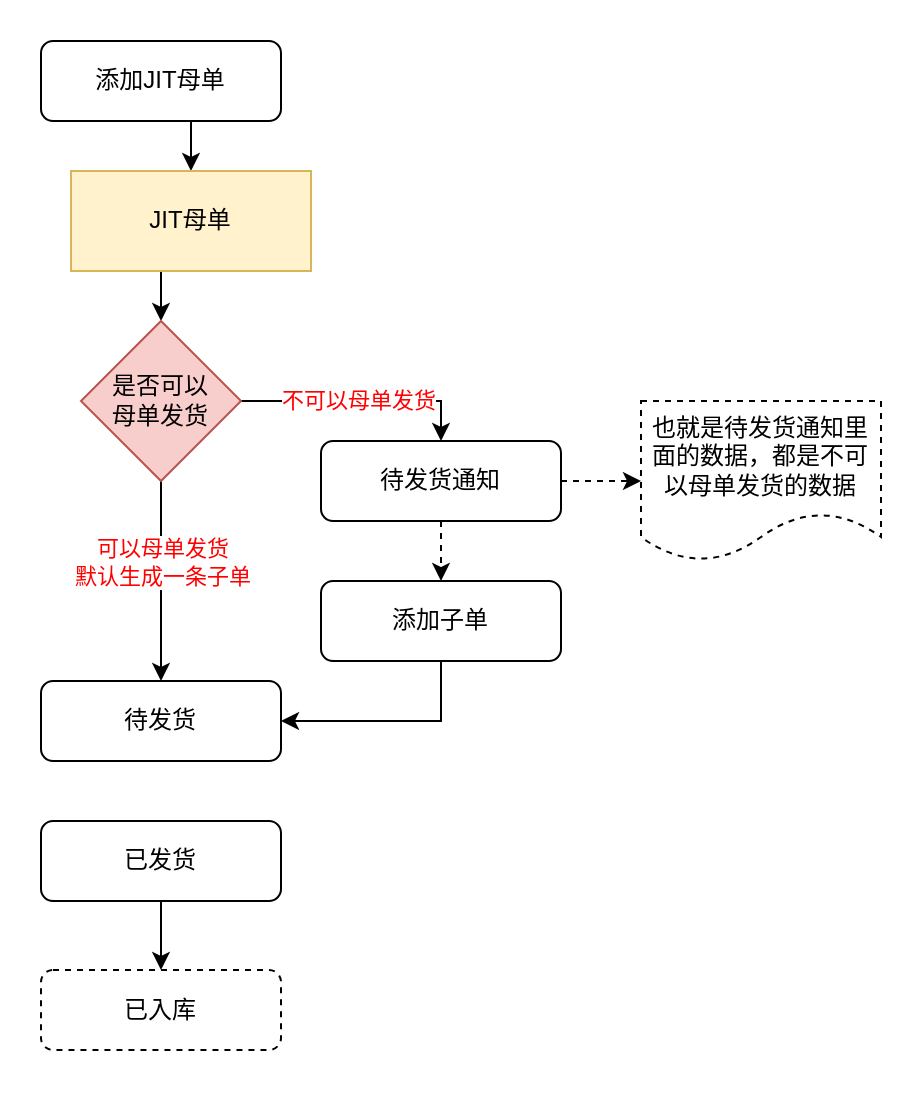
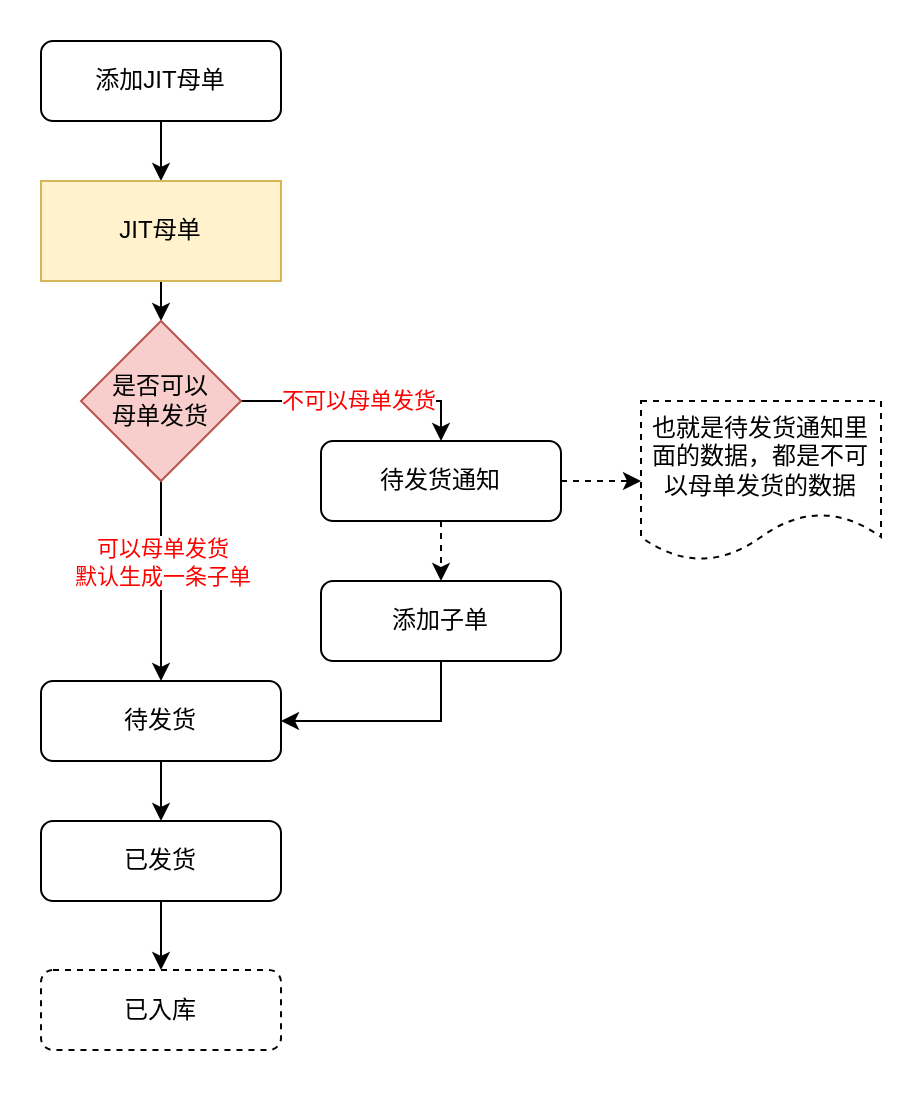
(191, 221) -> (161, 231)
none -> (161, 784)
